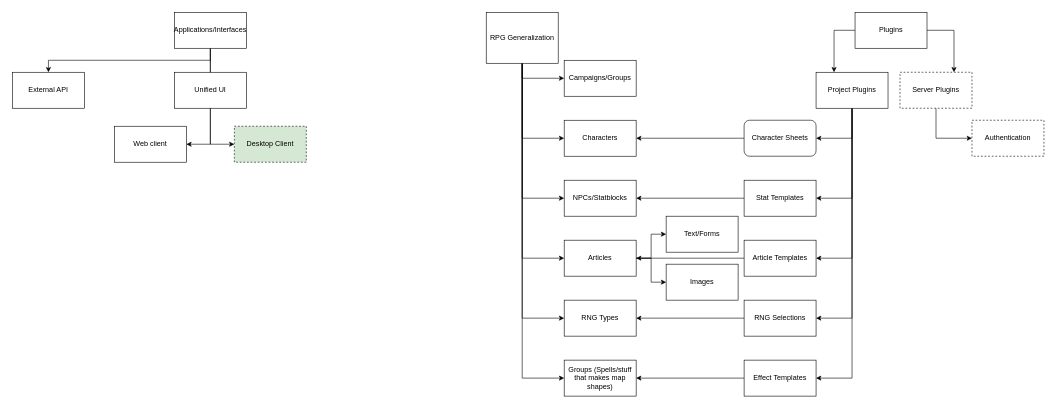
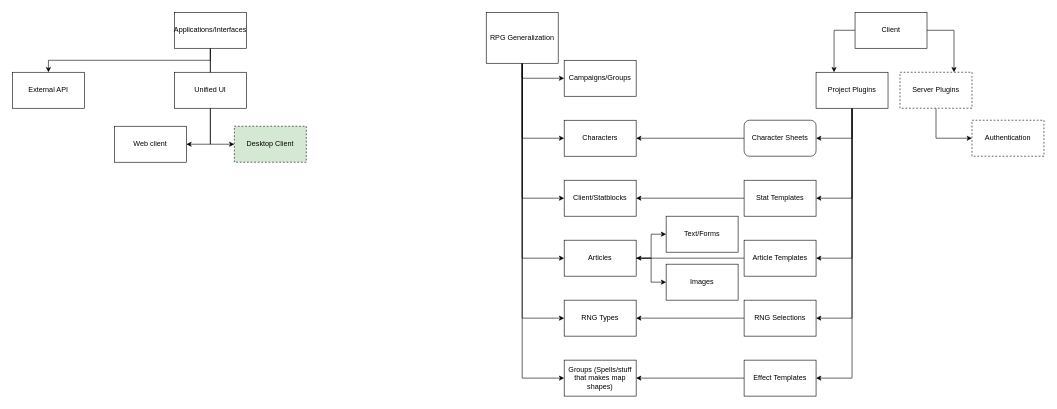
(891, 30) -> (891, 30)
(600, 198) -> (600, 198)
